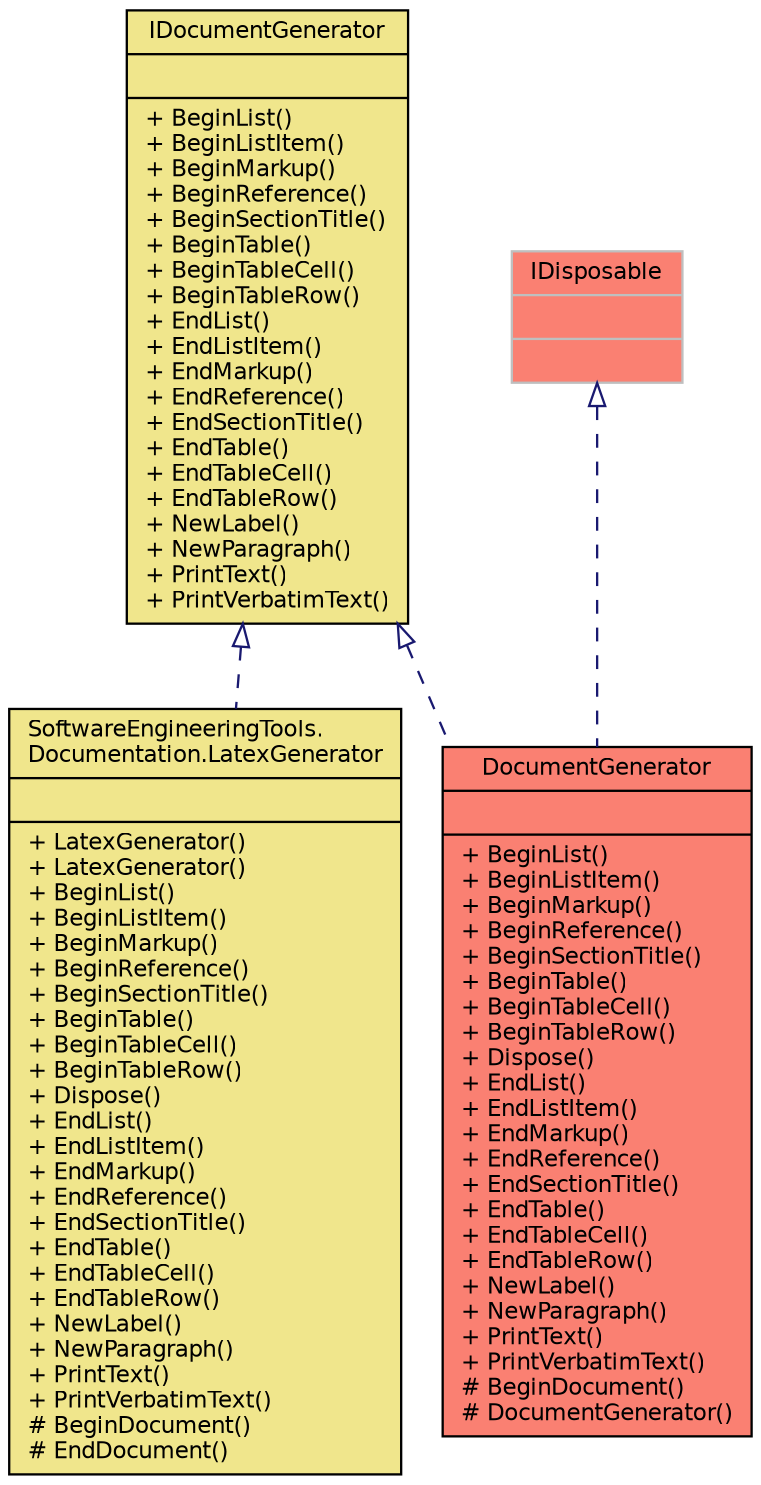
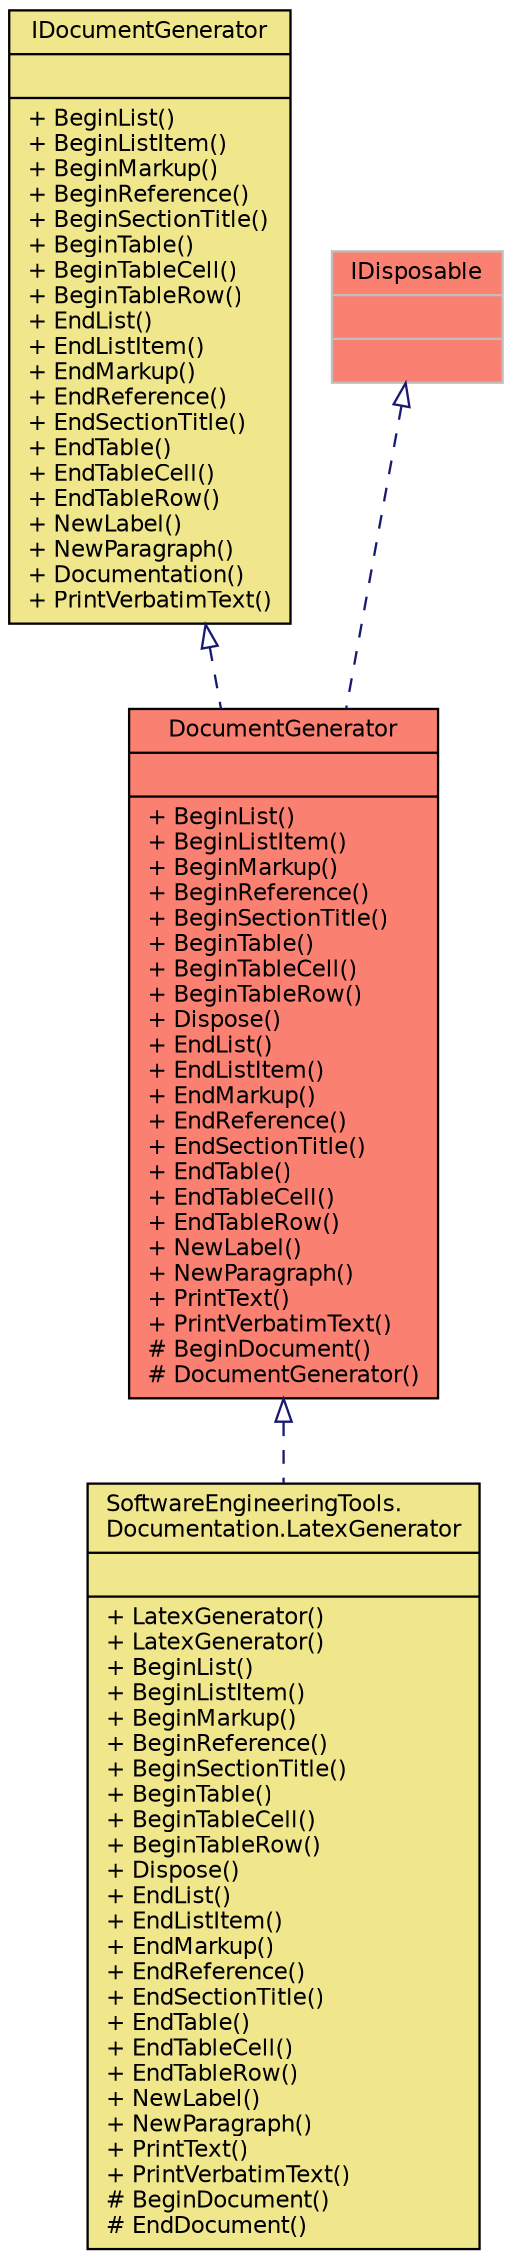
(217, 575) -> (136, 575)
(238, 678) -> (284, 1453)
